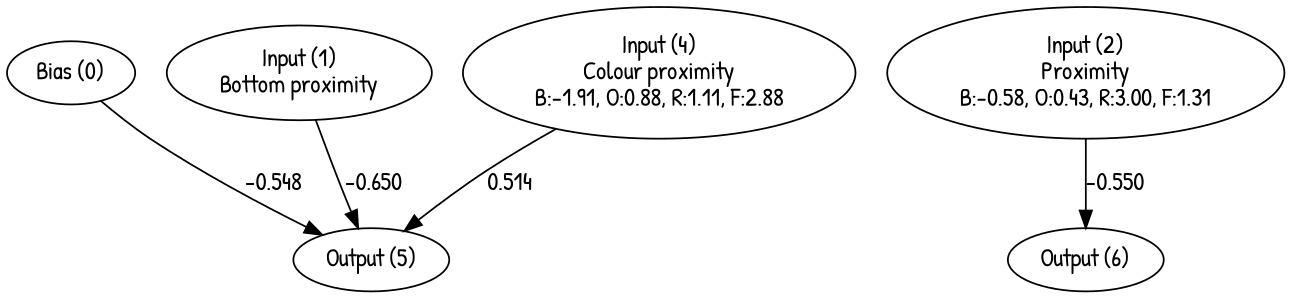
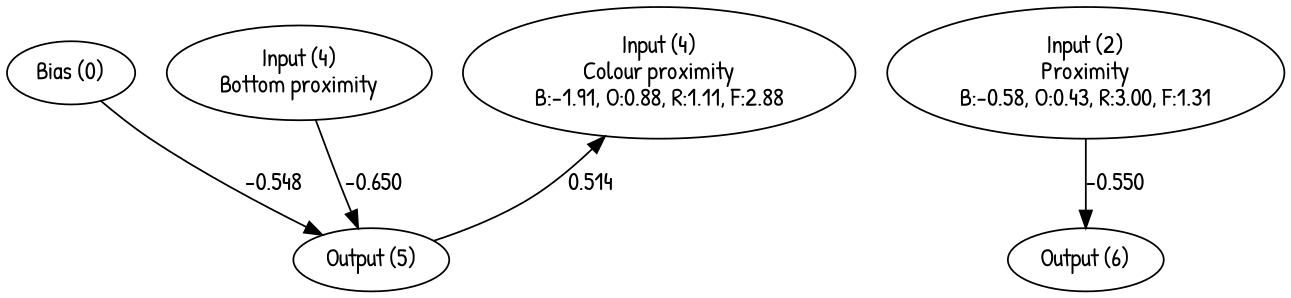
(299, 73) -> (299, 73)
(485, 171) -> (519, 205)
